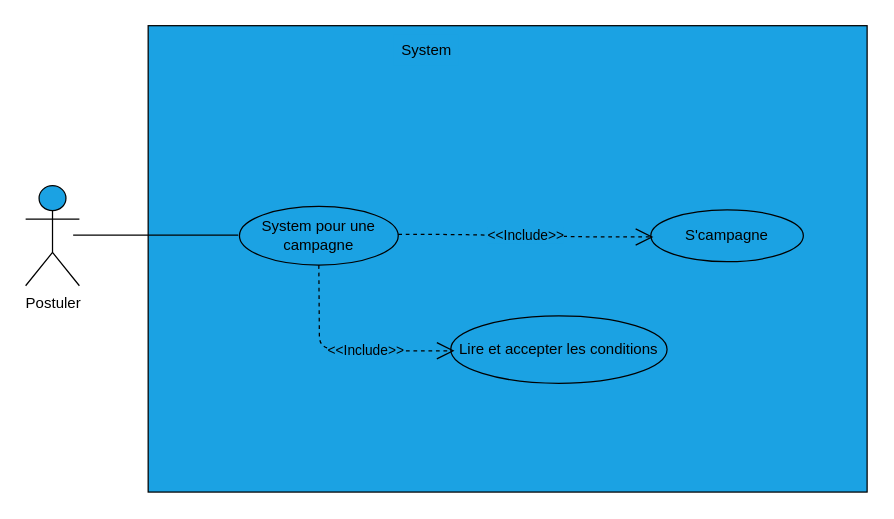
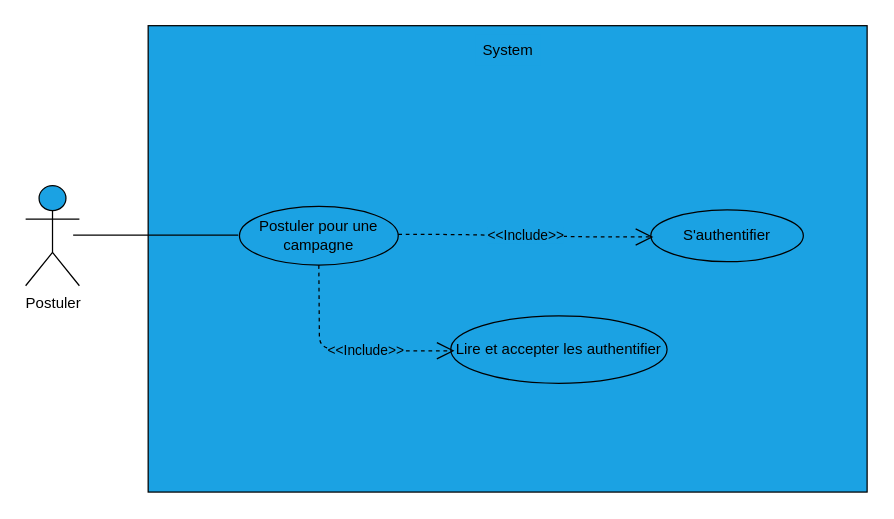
(426, 50) -> (508, 50)
(319, 236) -> (319, 236)
(727, 236) -> (727, 236)
(559, 349) -> (559, 349)
